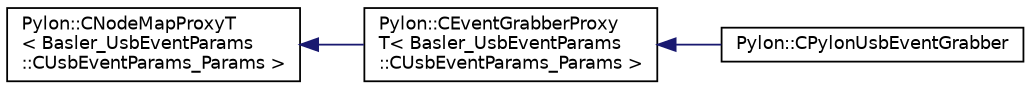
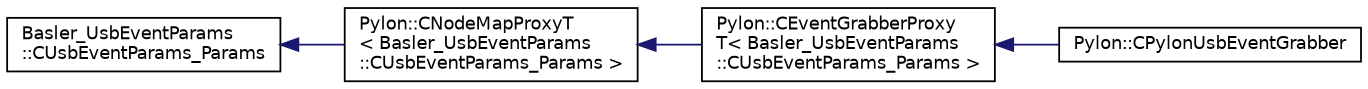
none -> (144, 45)
